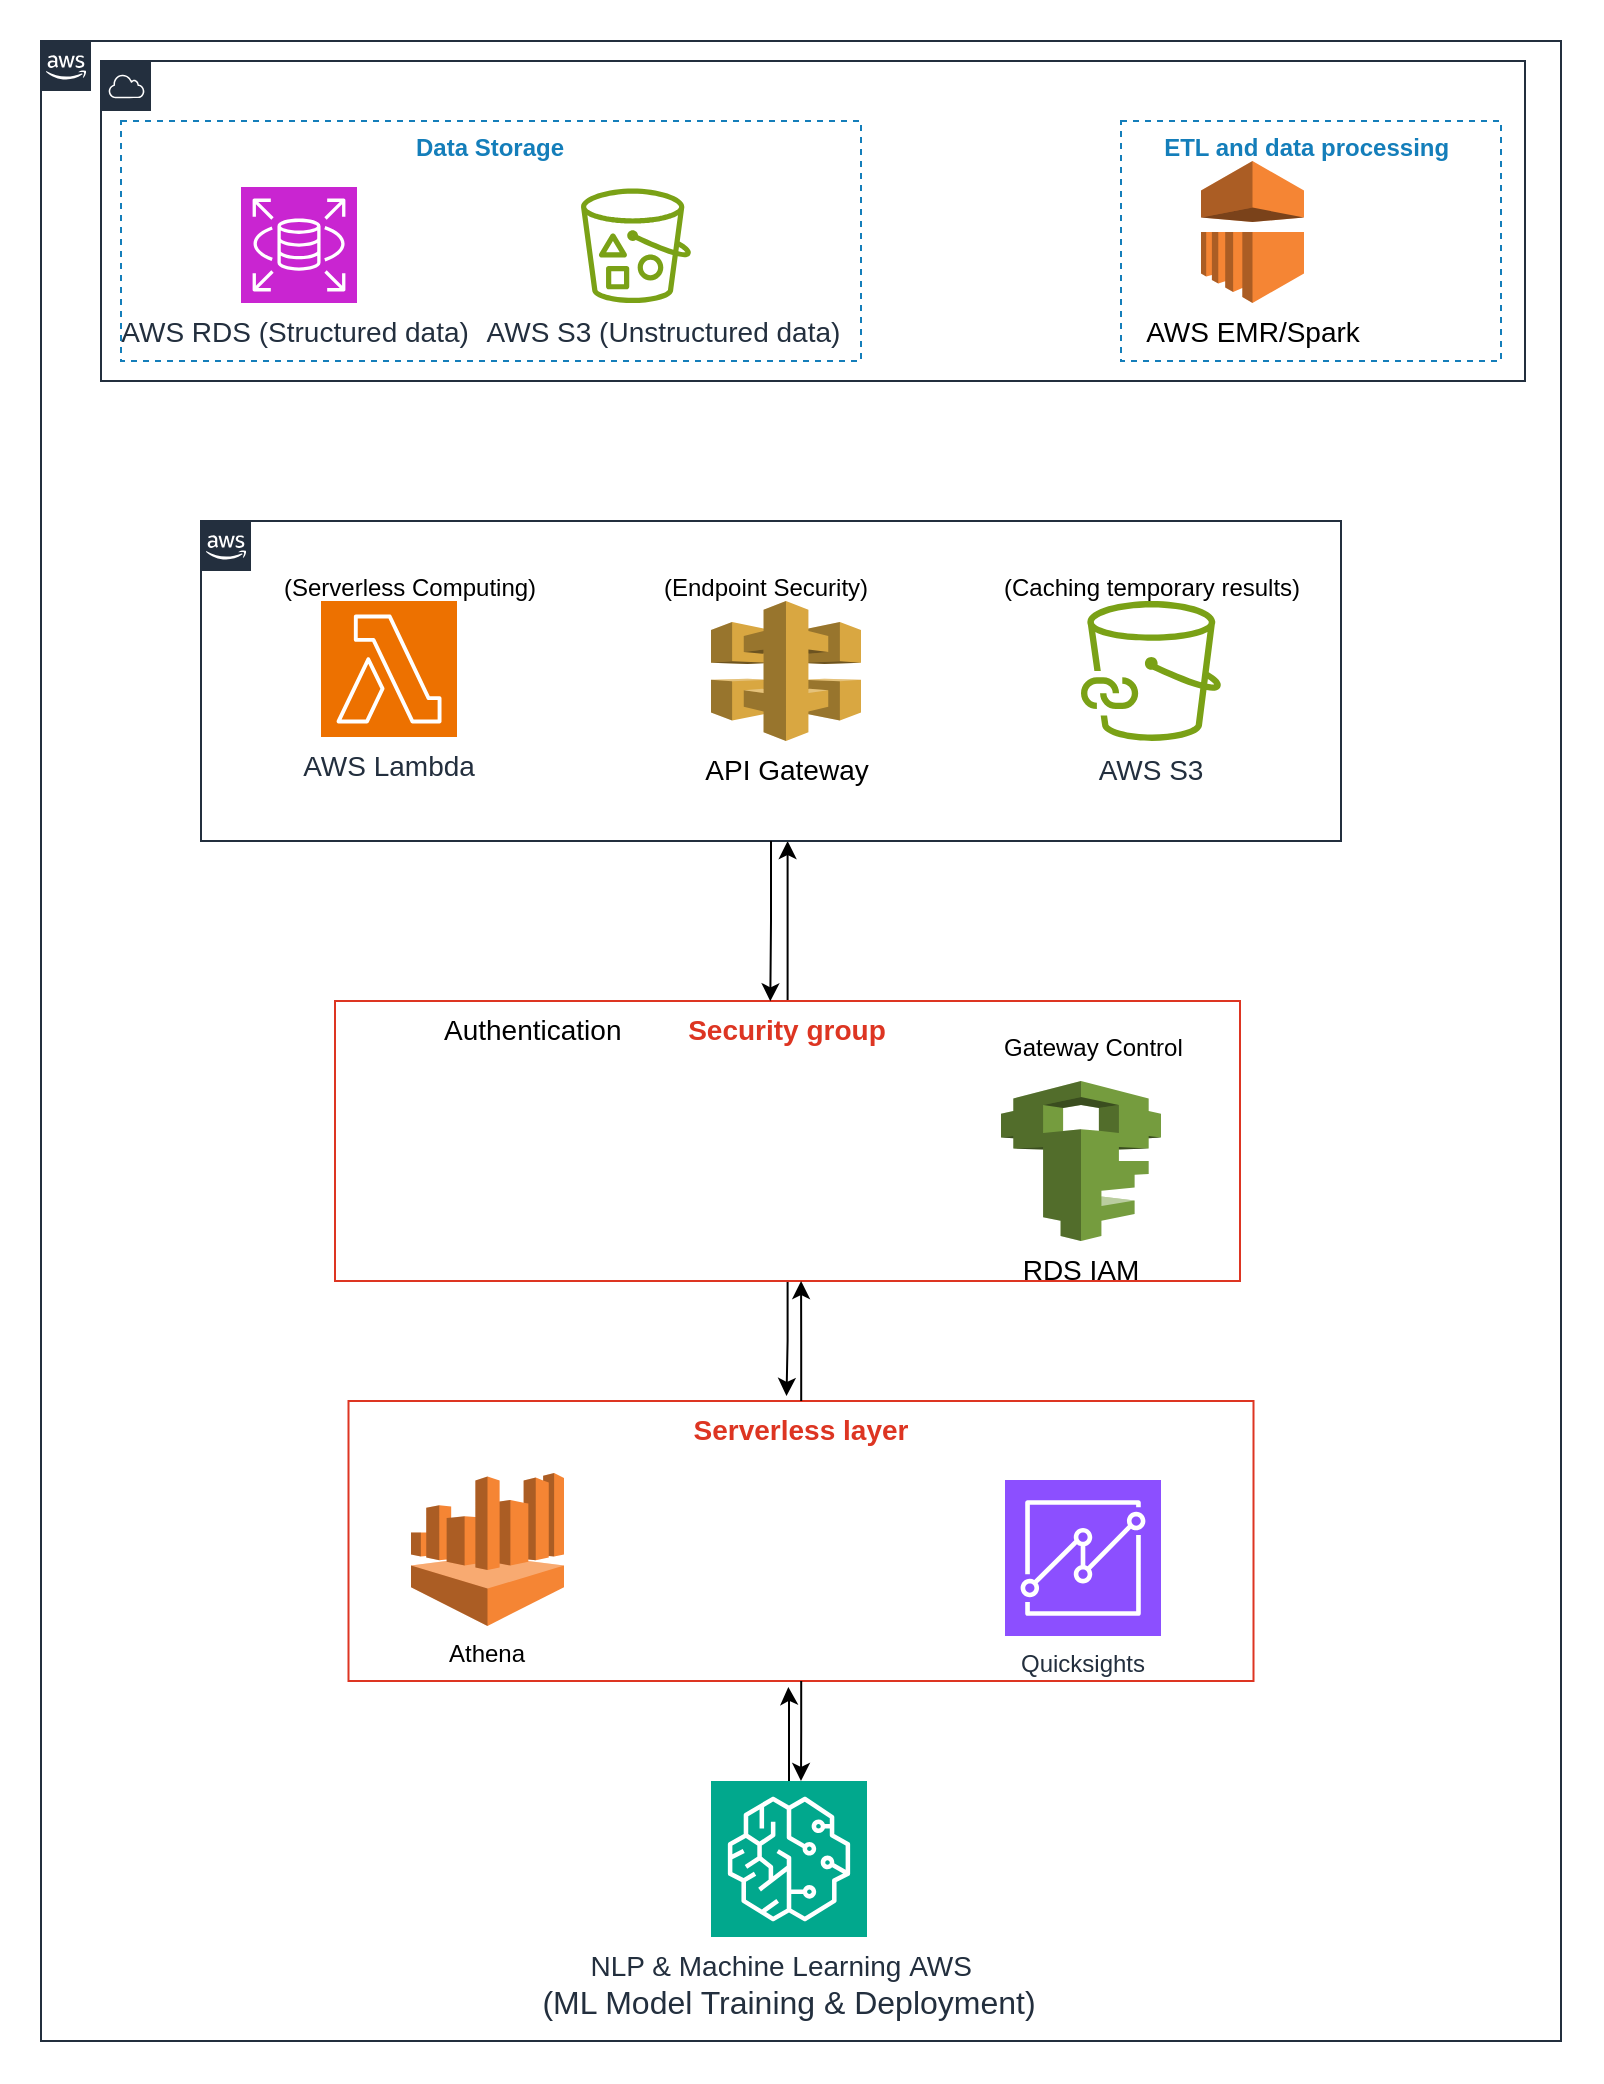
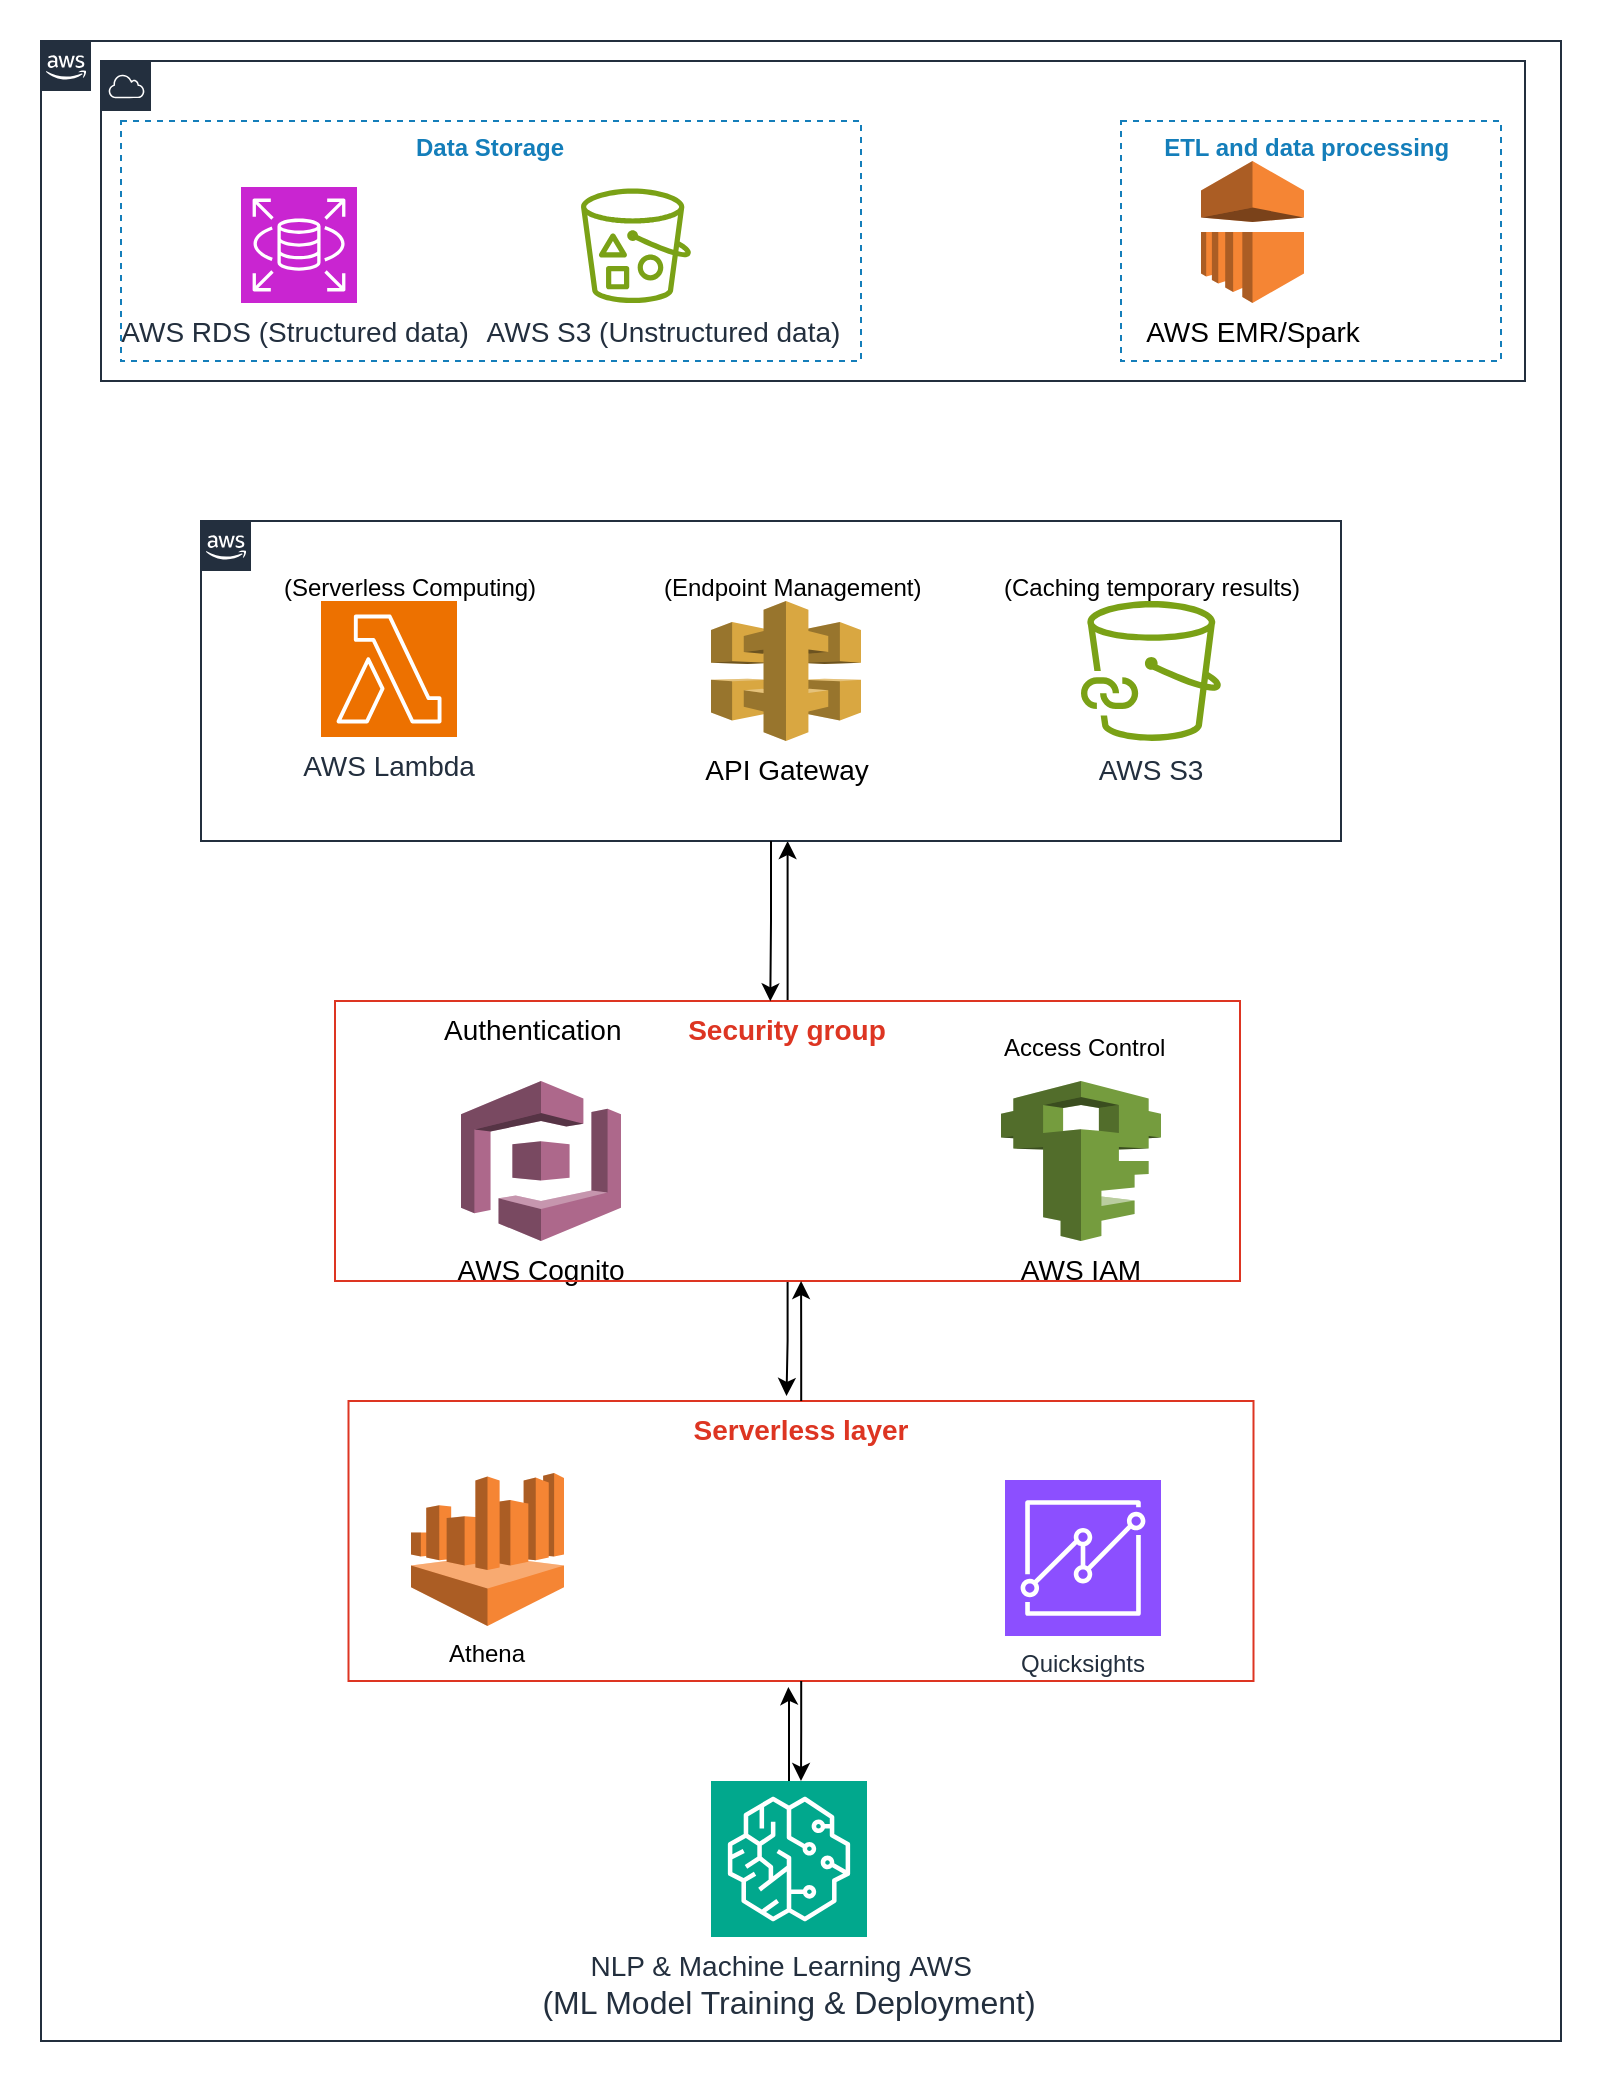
(783, 589) -> (800, 589)
(1100, 1049) -> (1093, 1049)
none -> (541, 1161)
(1082, 1269) -> (1082, 1269)
